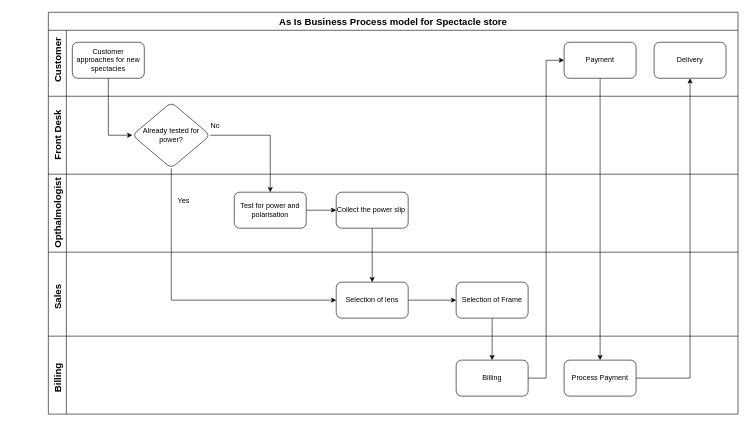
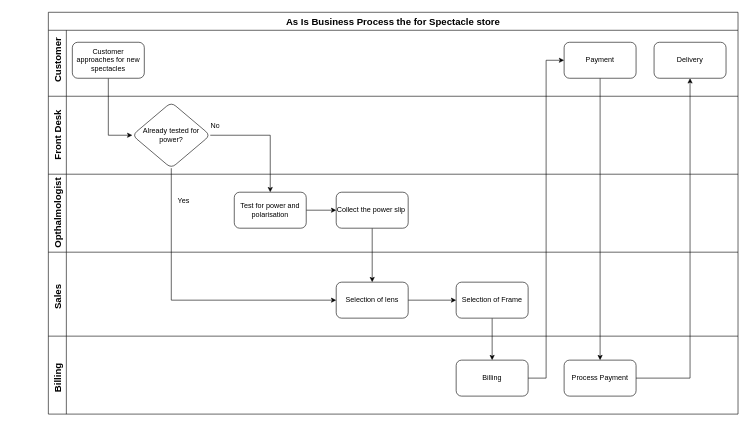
(393, 22) -> (393, 22)
